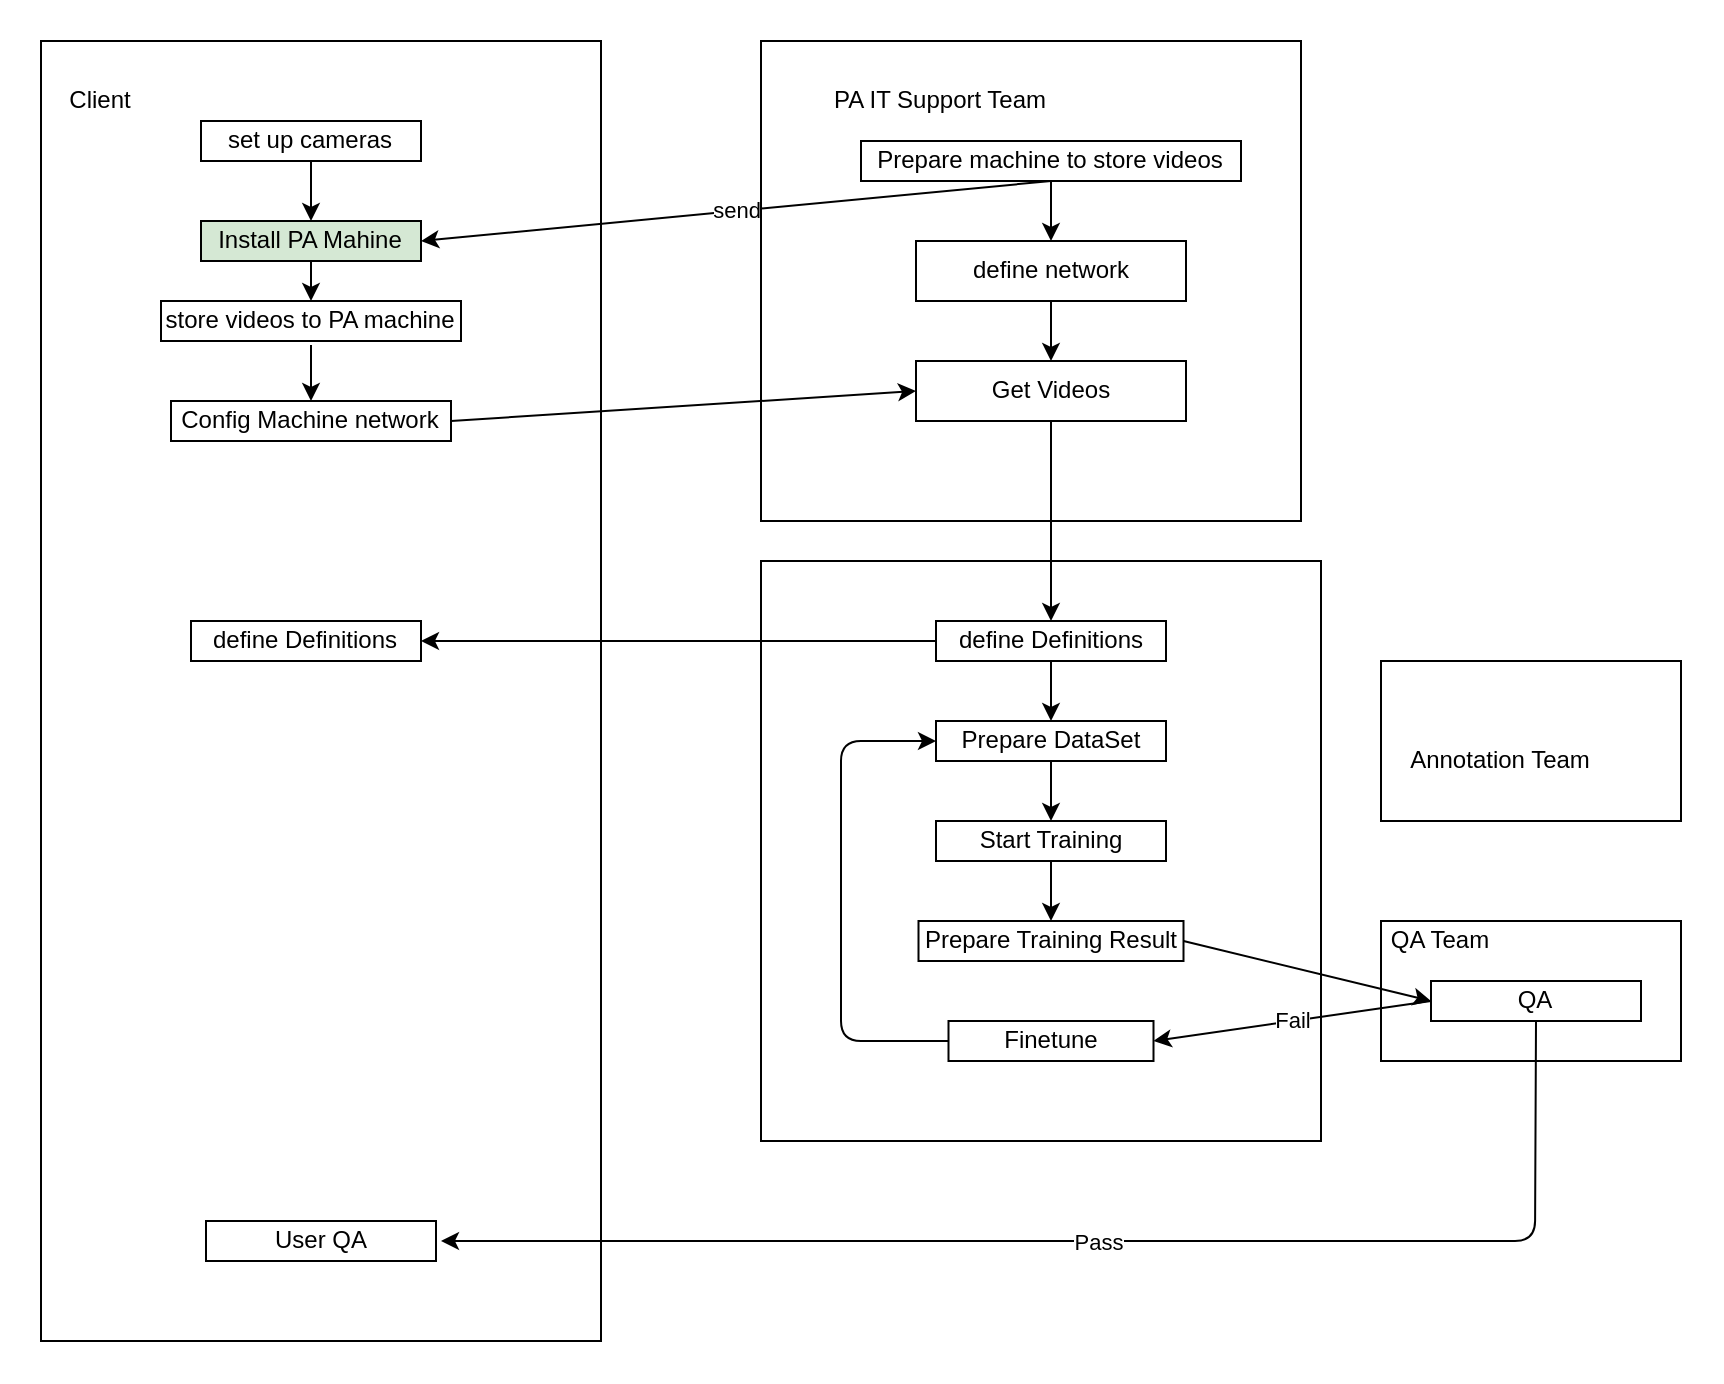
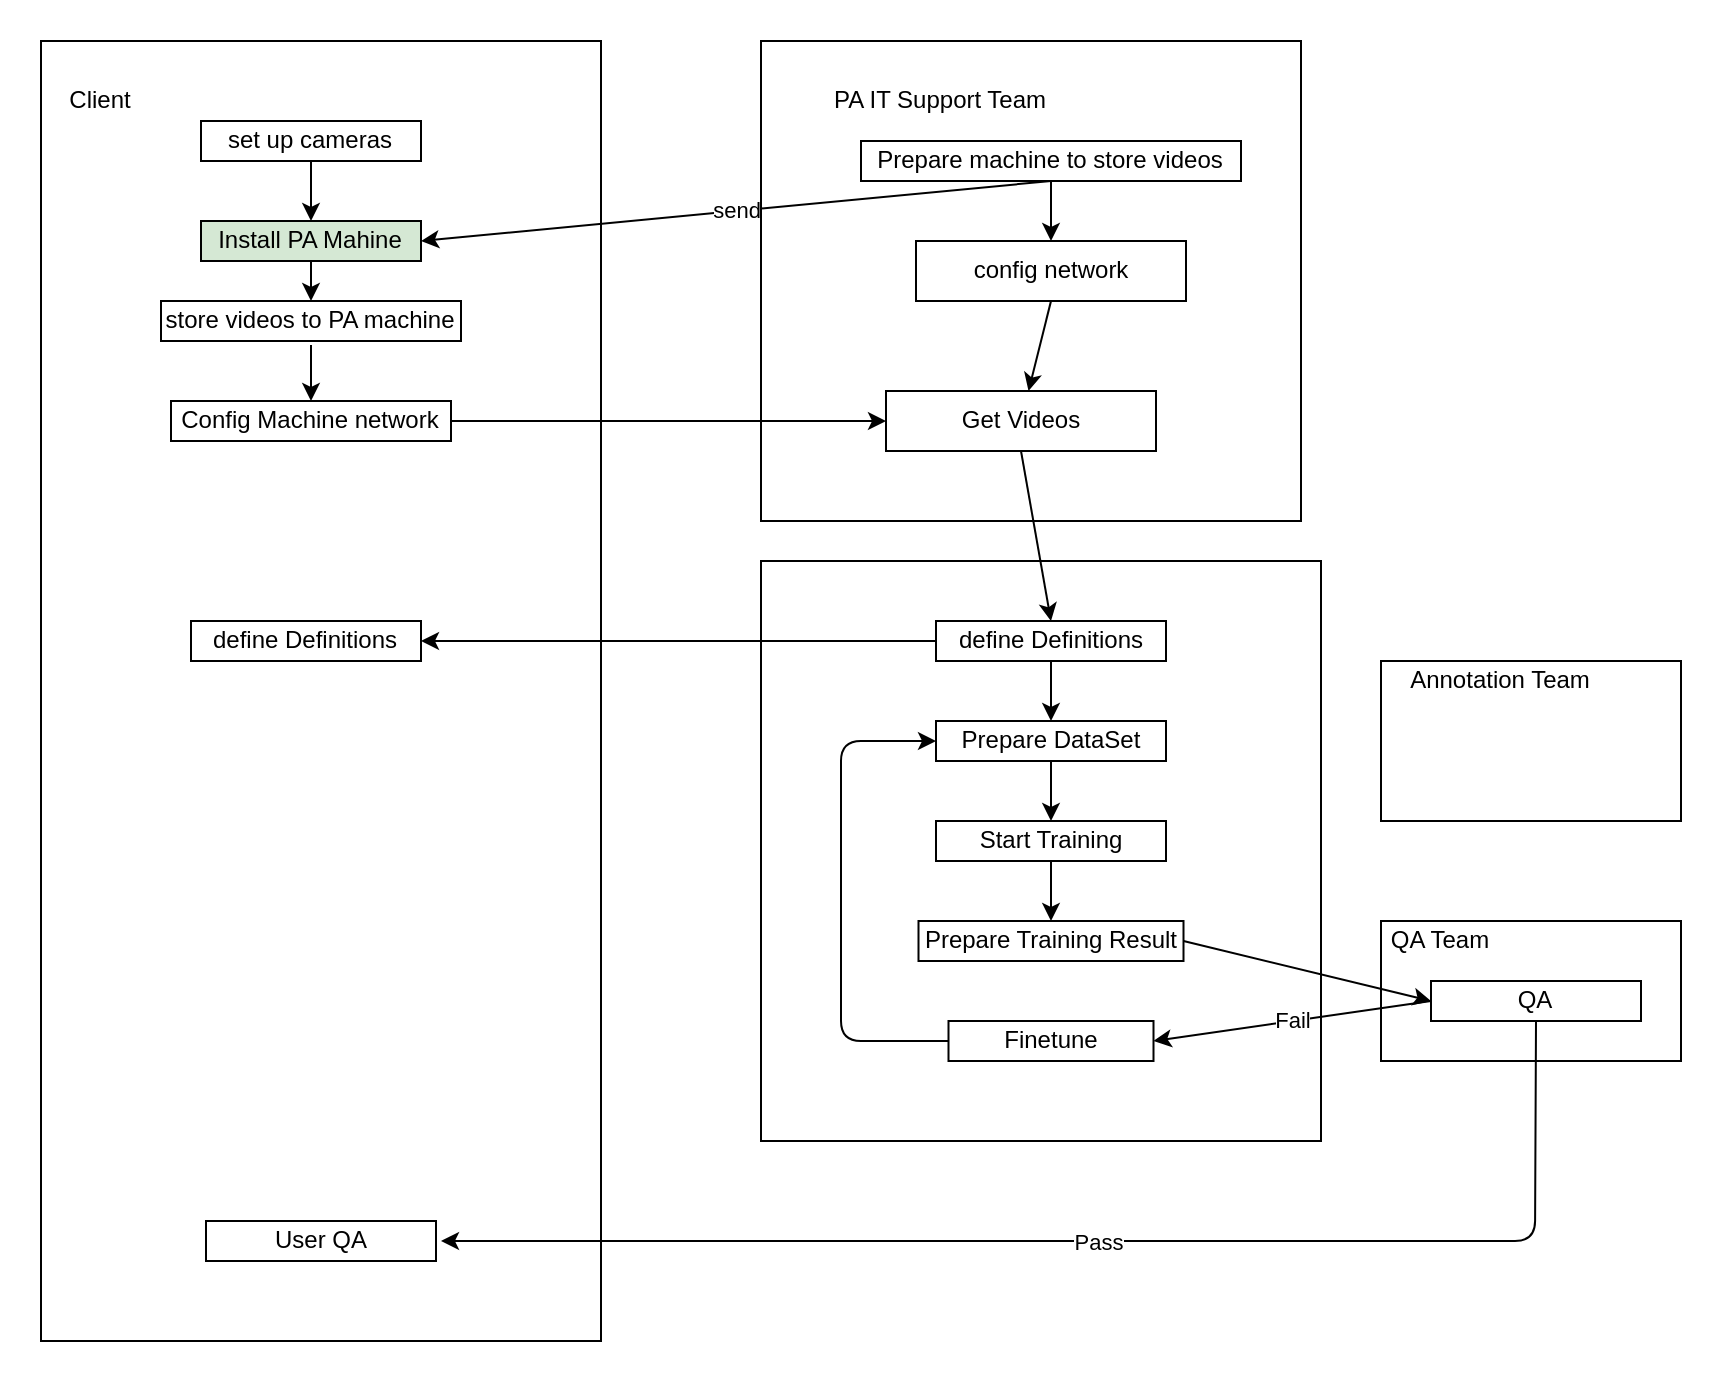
(1052, 271) -> (1052, 271)
(1051, 391) -> (1021, 421)
(1501, 761) -> (1501, 681)
